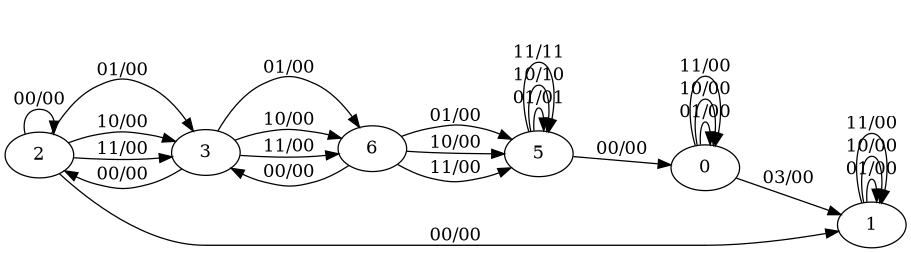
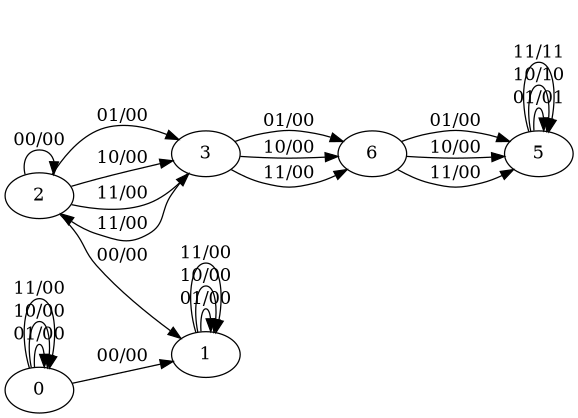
(616, 160) -> none
(123, 175) -> (123, 224)
(789, 179) -> (123, 356)
(297, 186) -> none
